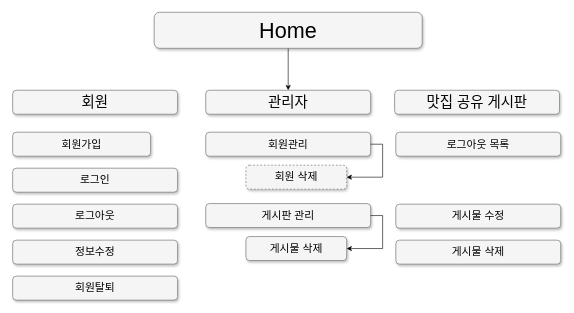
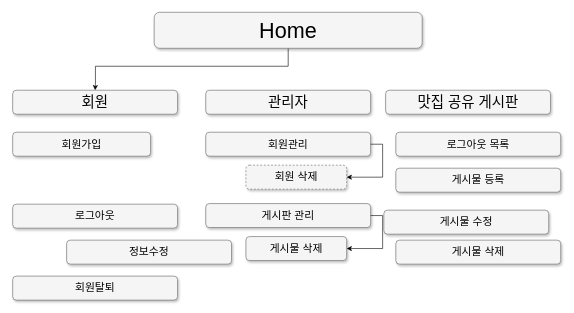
none -> (95, 75)
(288, 84) -> none
(477, 102) -> (468, 102)
(95, 180) -> none
none -> (478, 180)
(478, 216) -> (466, 222)
(95, 252) -> (149, 252)
